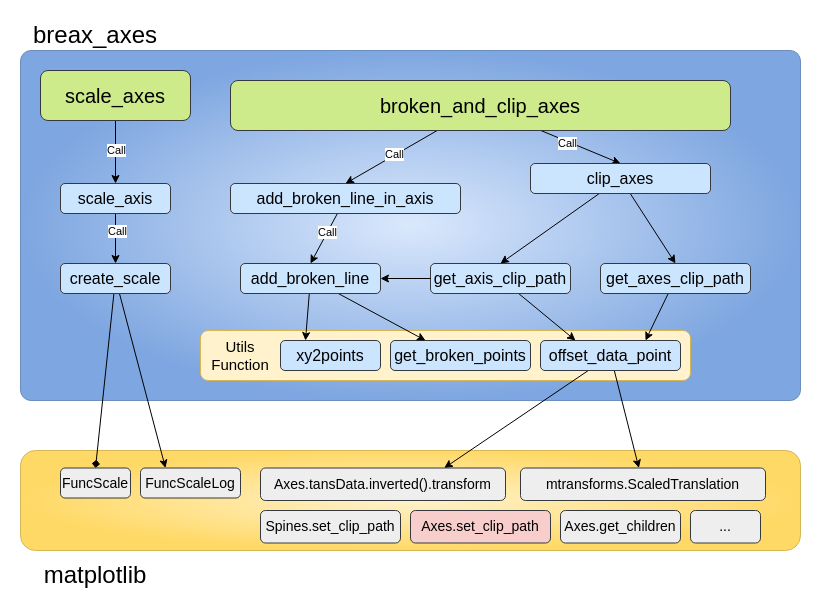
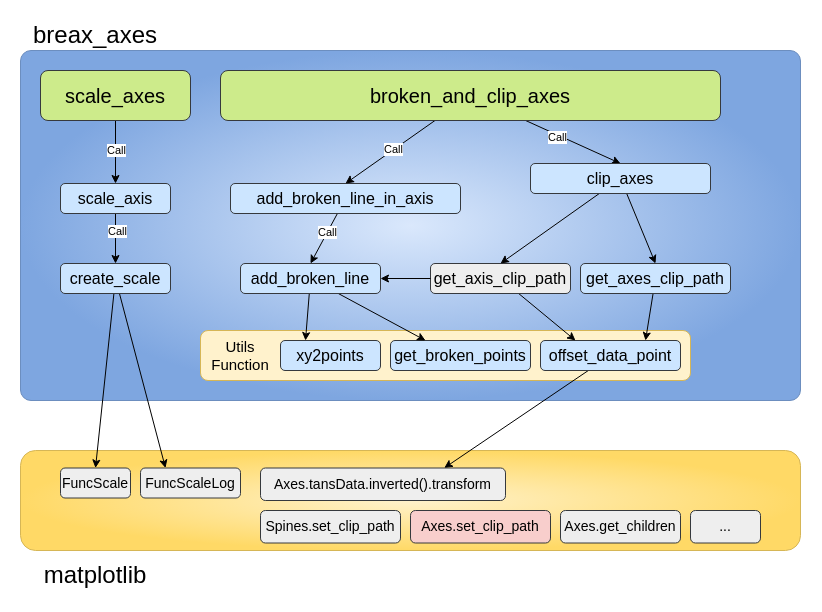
(481, 106) -> (471, 96)
(501, 279) -> (501, 279)
(676, 279) -> (656, 279)
(626, 416) -> none
(96, 459) -> (96, 460)
(643, 484) -> none
